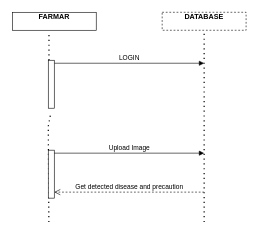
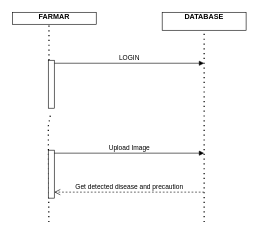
(54, 21) -> (54, 18)
(204, 21) -> (204, 21)
